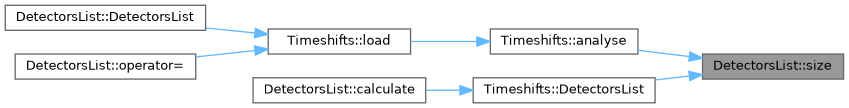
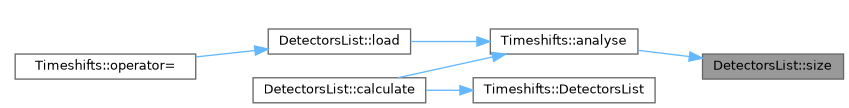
(105, 18) -> none
(339, 42) -> (339, 42)
(105, 67) -> (105, 67)
none -> (445, 67)
(672, 78) -> none
